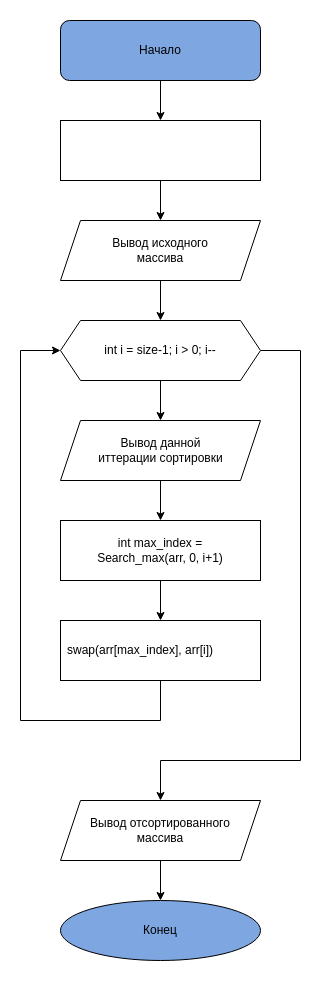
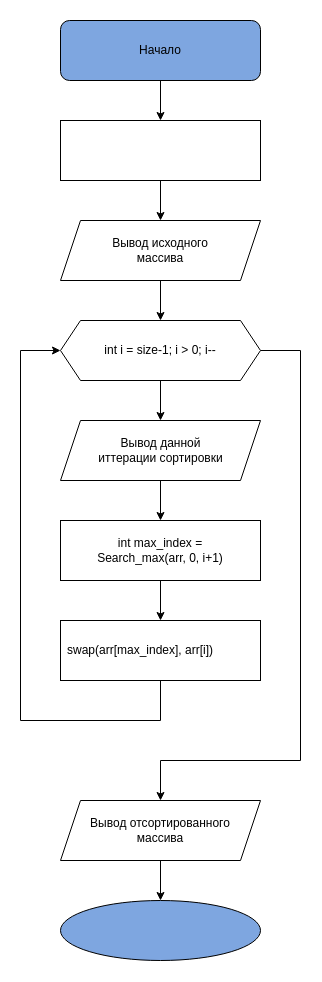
(161, 931) -> none
